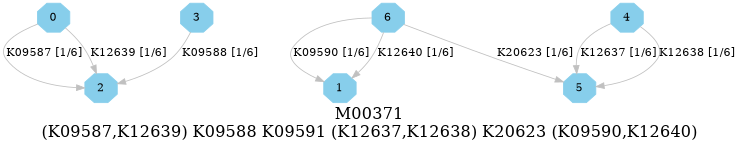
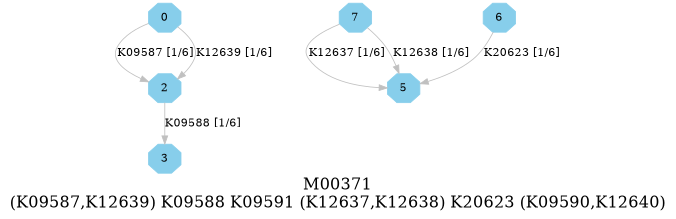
(627, 18) -> (355, 18)
(164, 64) -> (165, 119)
(340, 88) -> none
